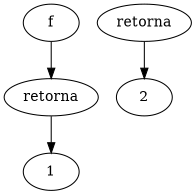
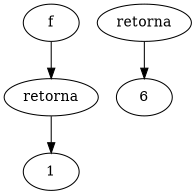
(144, 97) -> (144, 97)
